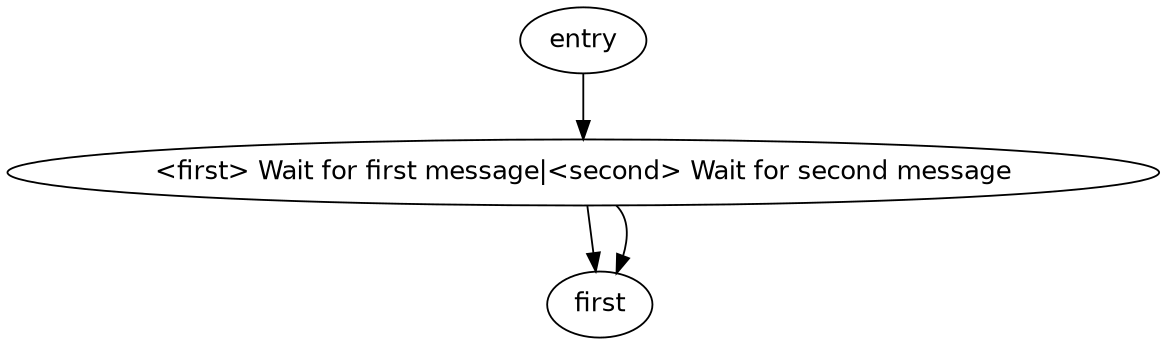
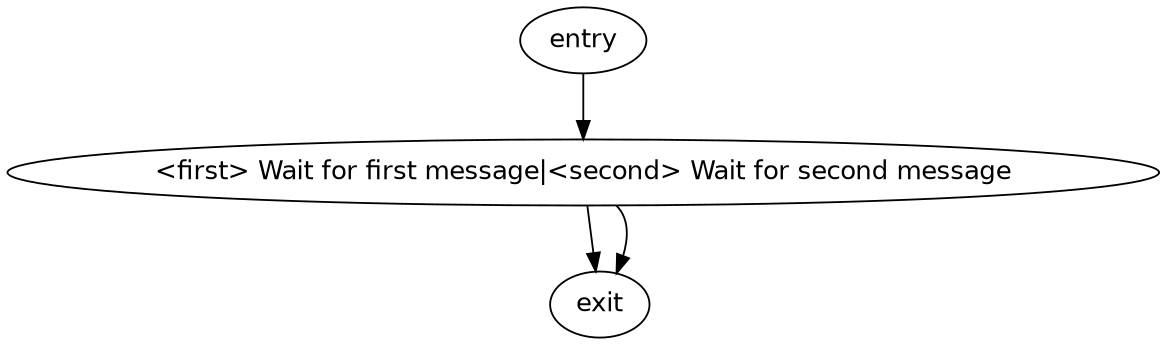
(600, 305) -> (600, 305)
